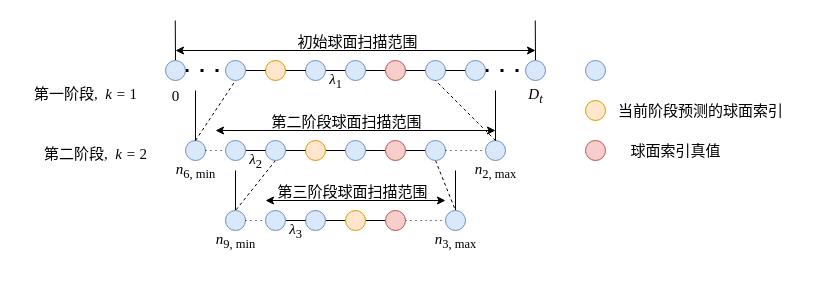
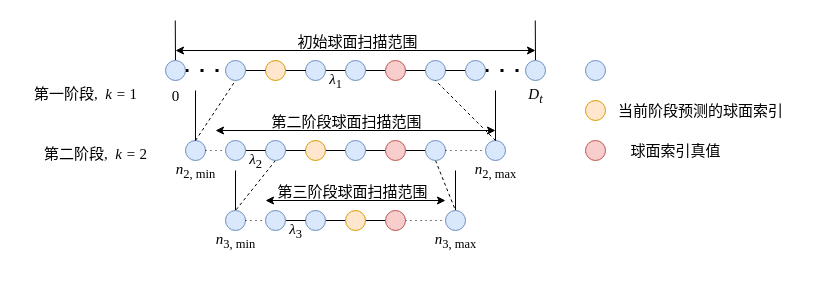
(196, 171) -> (196, 171)
(236, 241) -> (236, 241)
